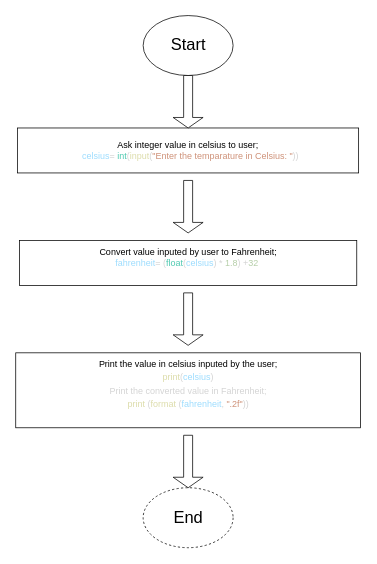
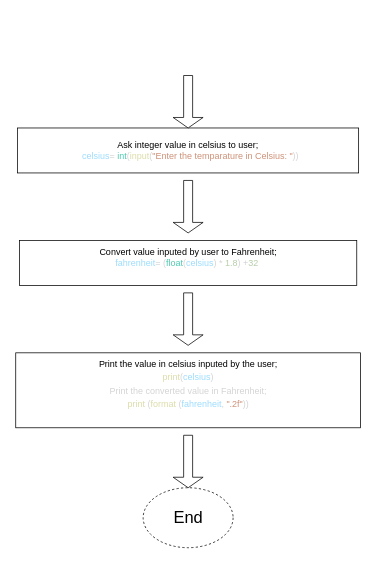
(188, 45) -> none
